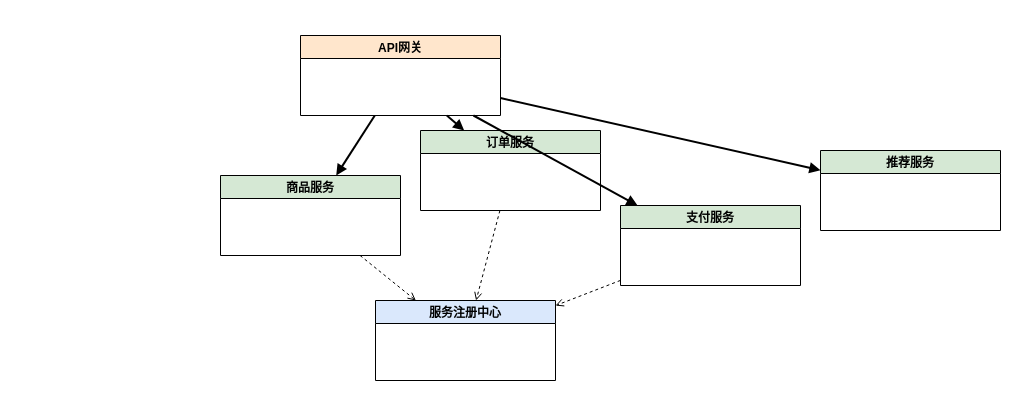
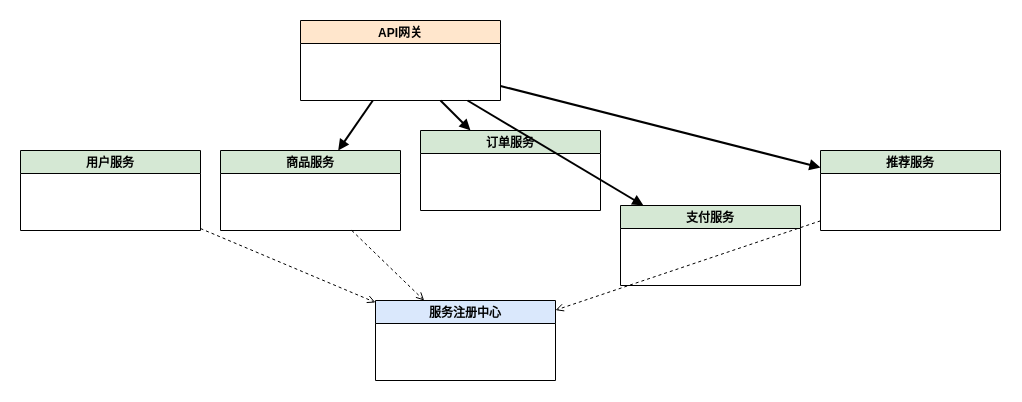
(401, 76) -> (401, 61)
none -> (111, 191)
(311, 216) -> (311, 191)
none -> (727, 253)
(488, 255) -> none
none -> (320, 279)
(588, 293) -> none
